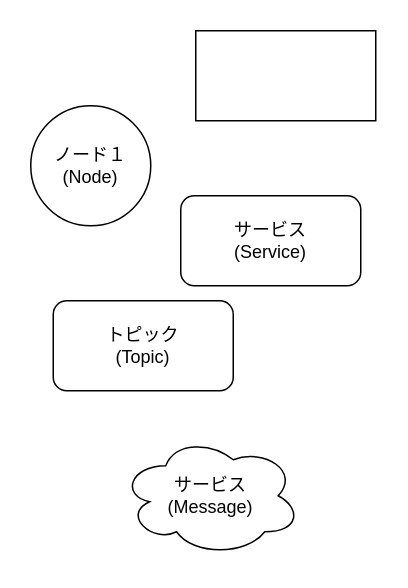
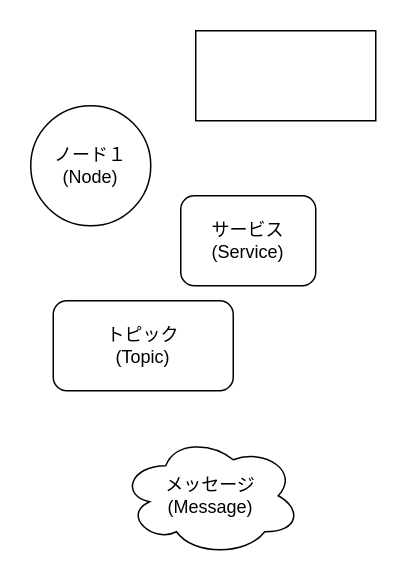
(271, 241) -> (248, 241)
(211, 496) -> (211, 496)
